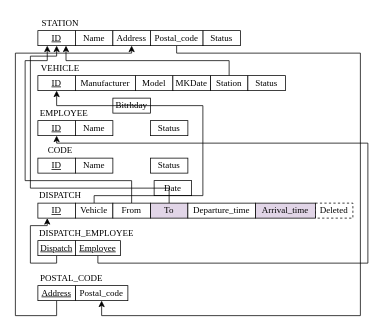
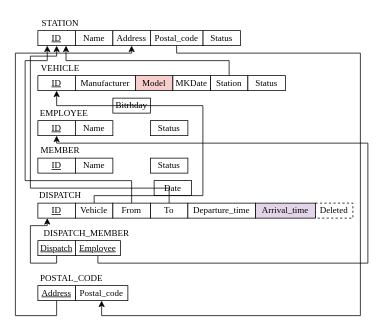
(154, 83) -> (154, 83)
(60, 150) -> (60, 150)
(169, 210) -> (169, 210)
(87, 233) -> (87, 233)
